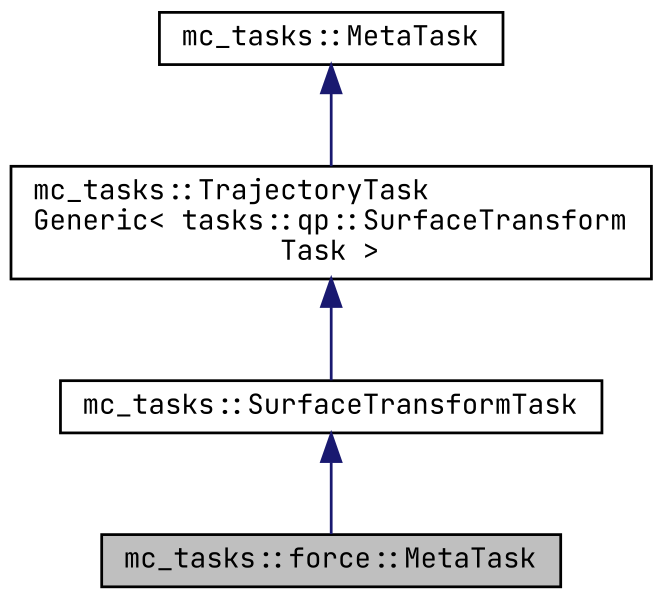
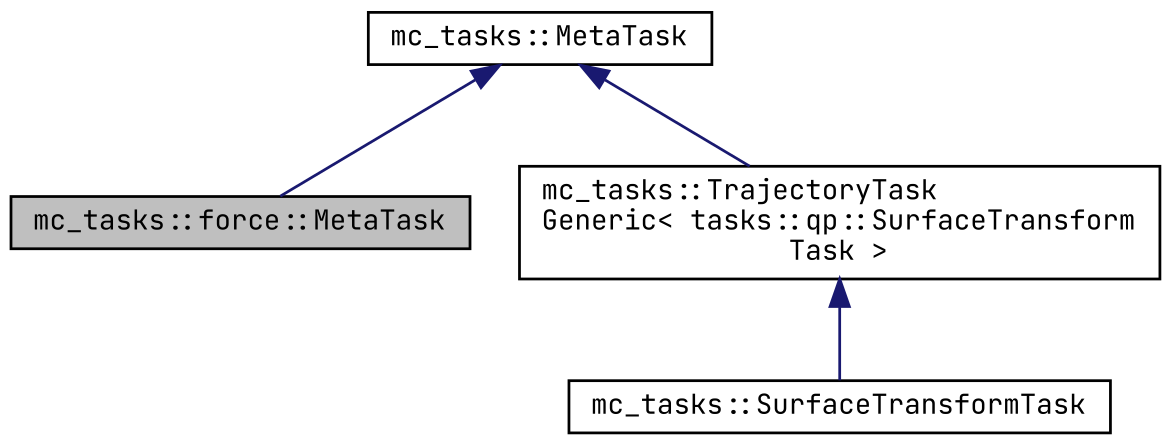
(331, 498) -> (378, 138)
